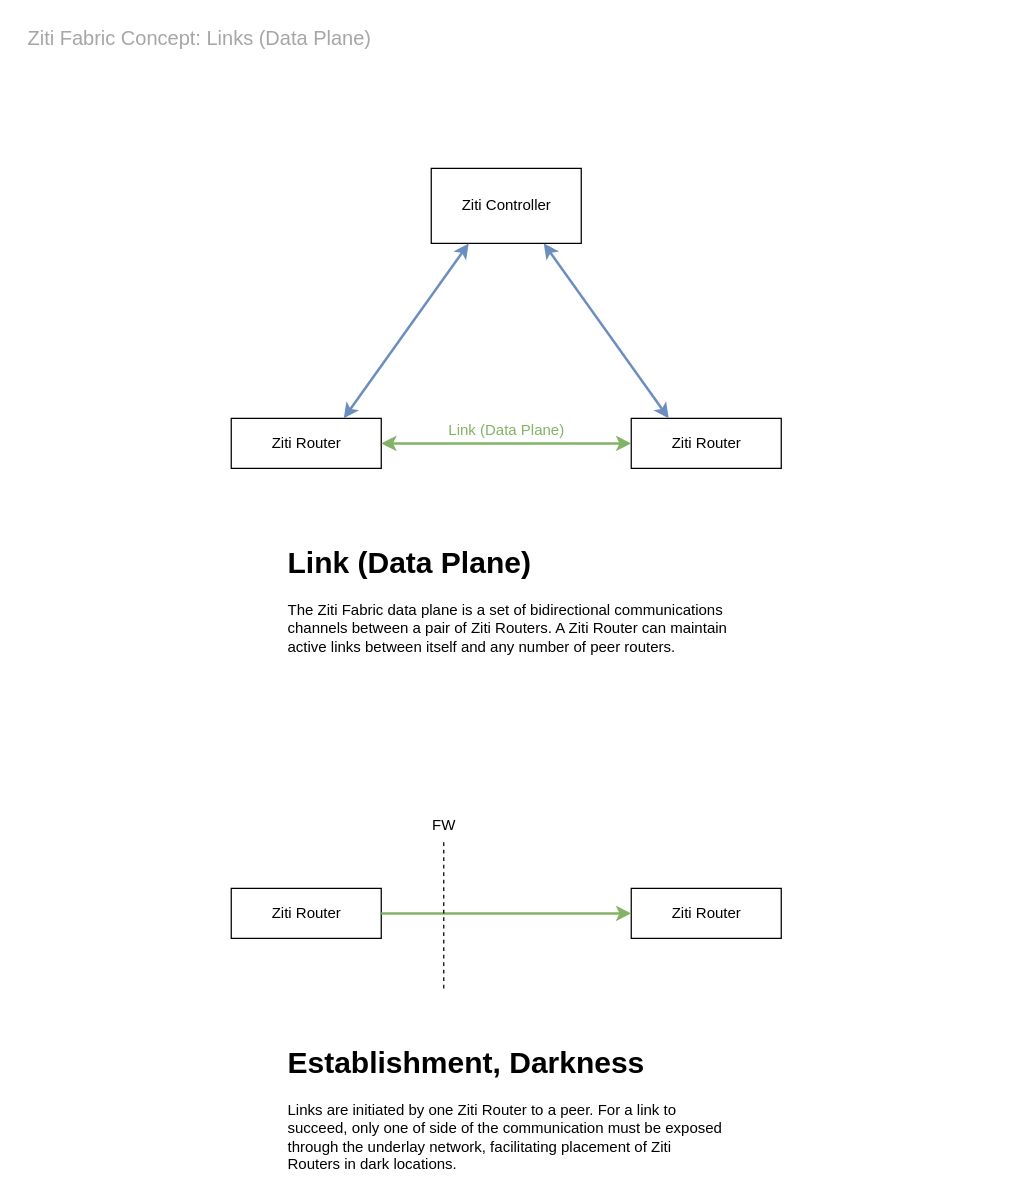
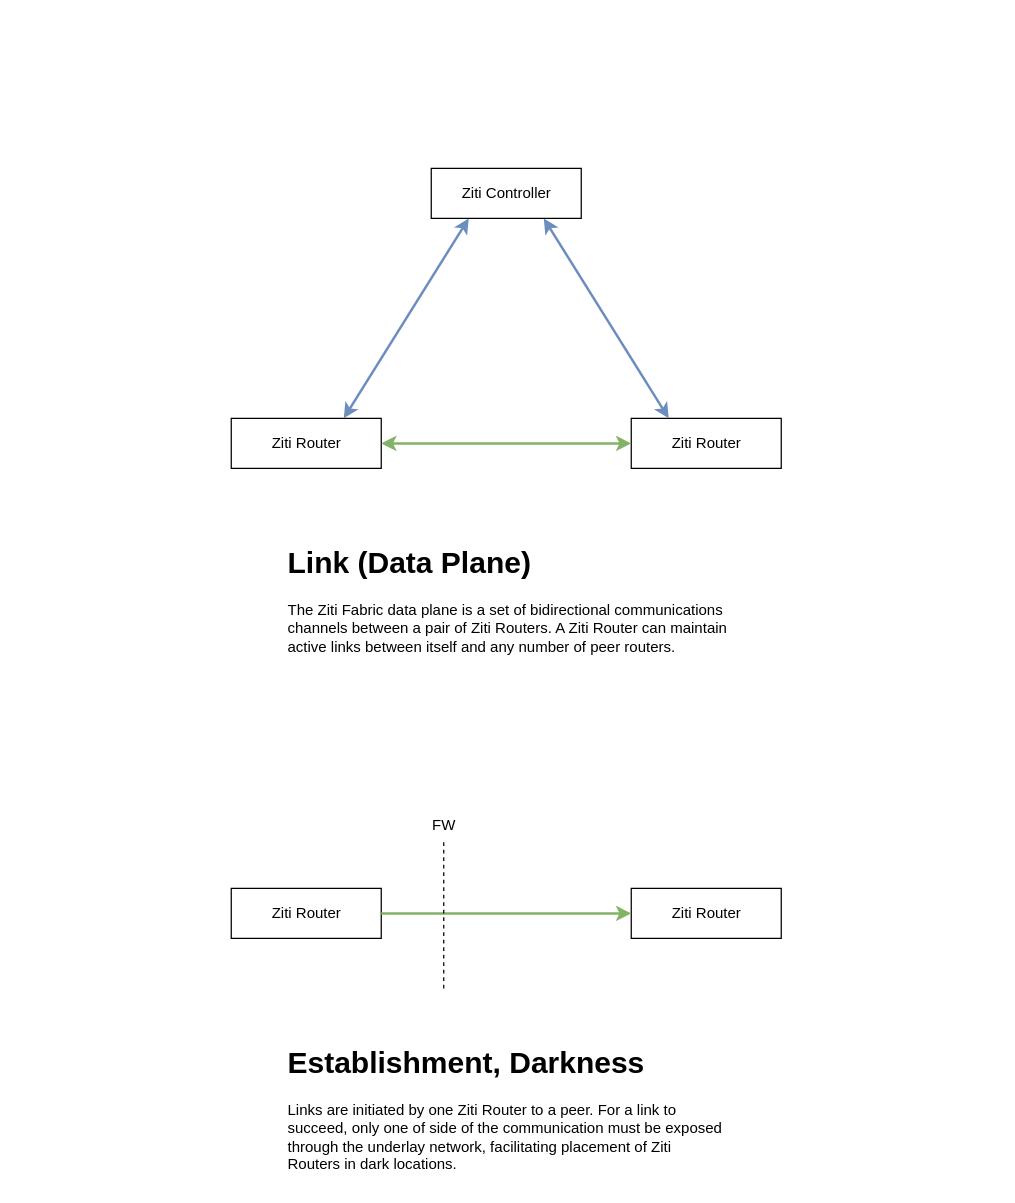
(507, 38) -> none
(506, 206) -> (506, 193)
(506, 431) -> none
